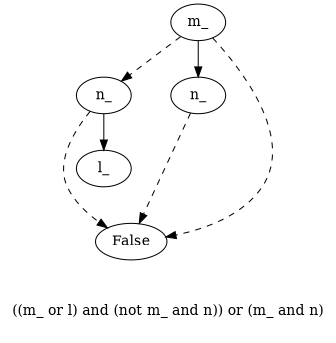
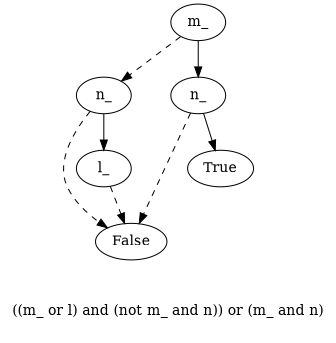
(272, 155) -> (116, 200)
none -> (221, 169)
